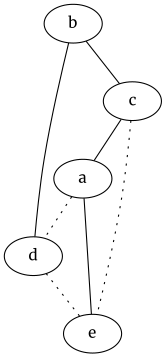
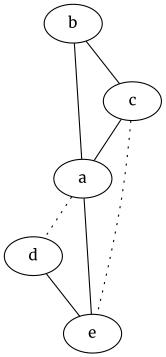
(48, 139) -> (78, 101)
(63, 295) -> (63, 295)
